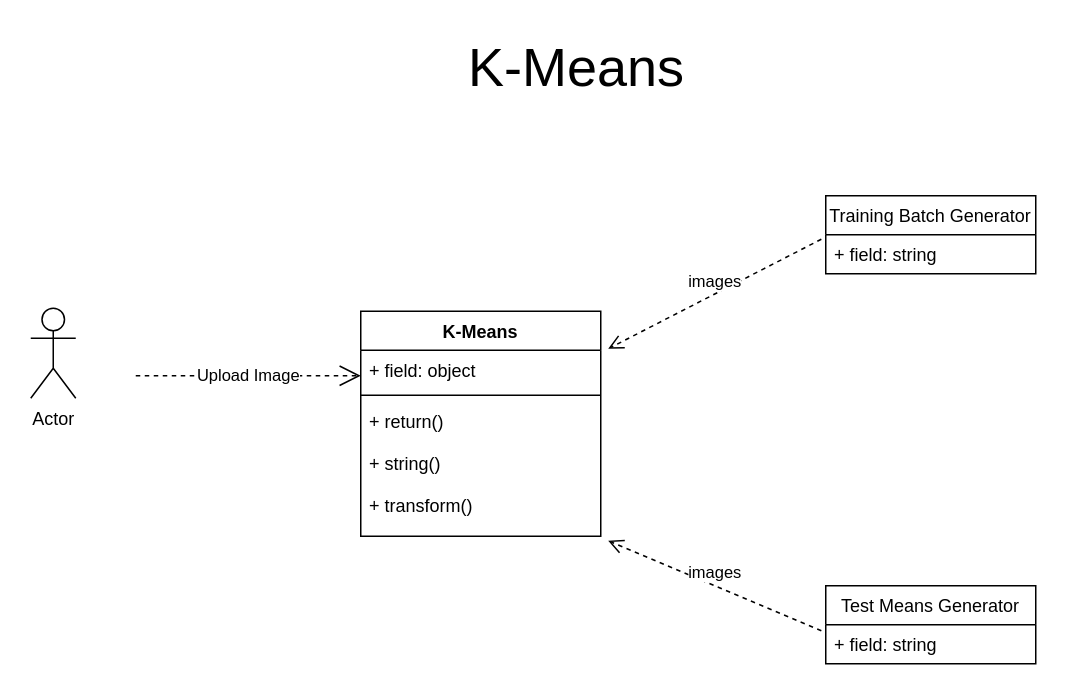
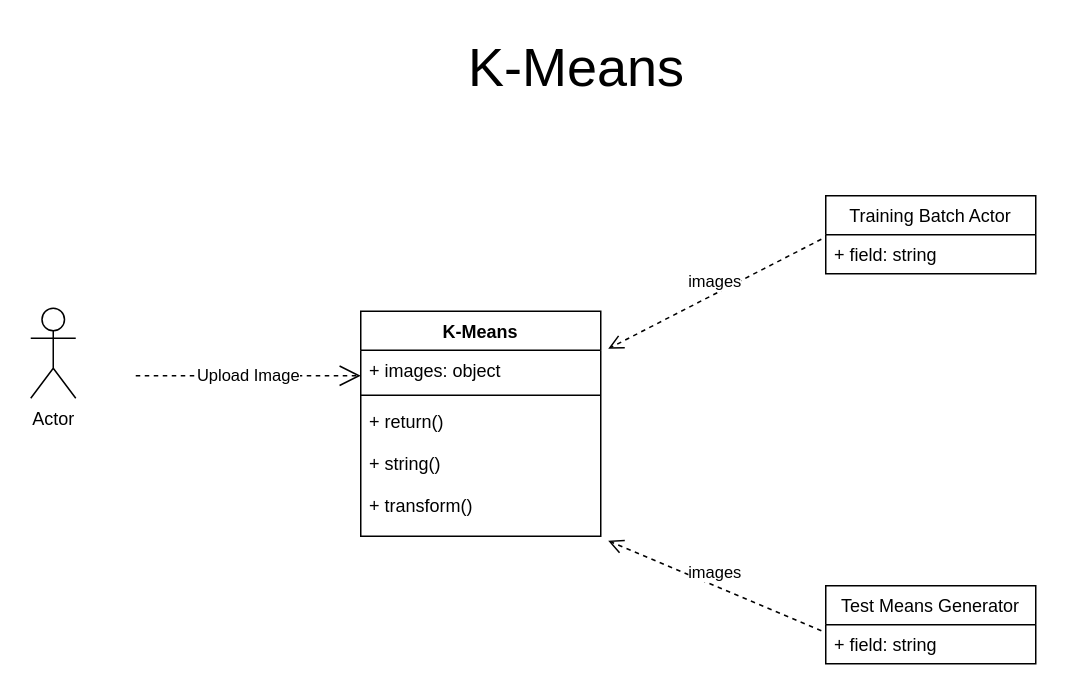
(930, 216) -> (930, 216)
(433, 371) -> (440, 371)
